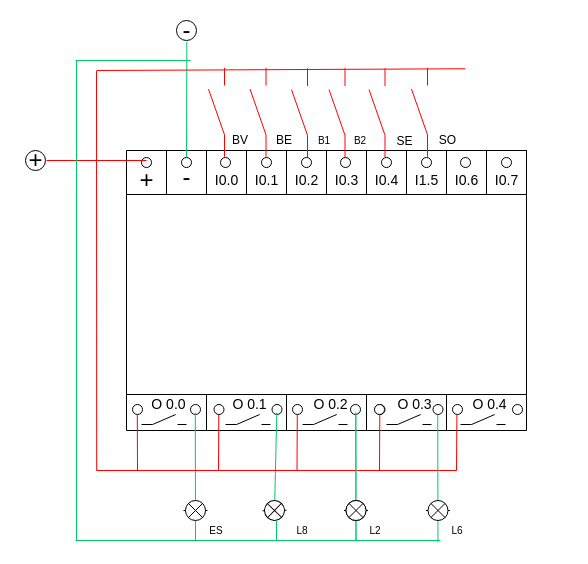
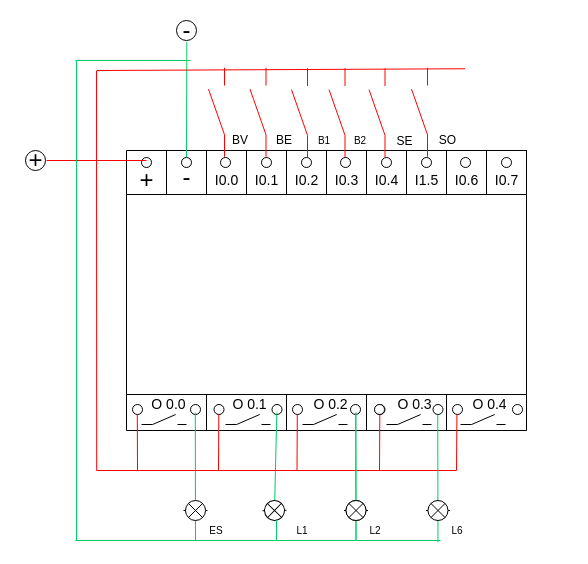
(303, 531) -> (303, 531)
